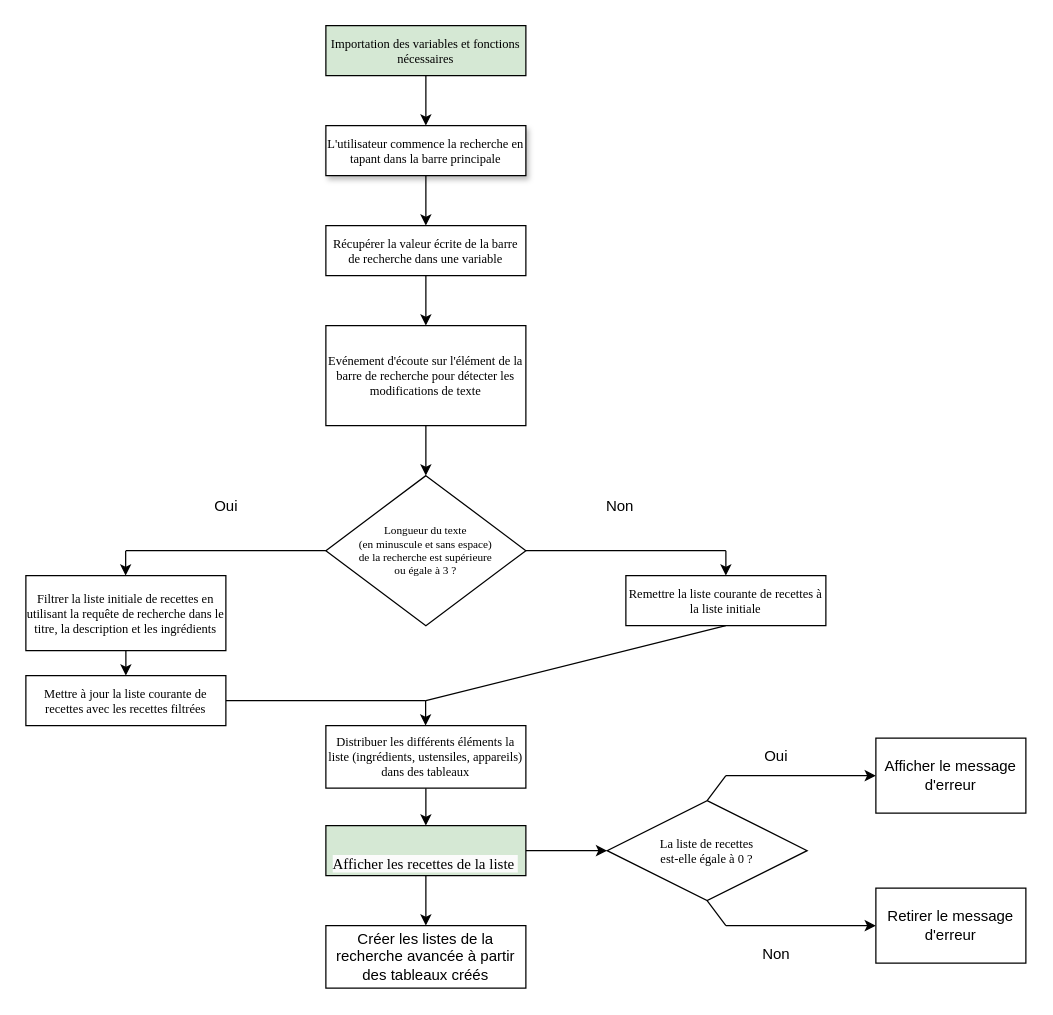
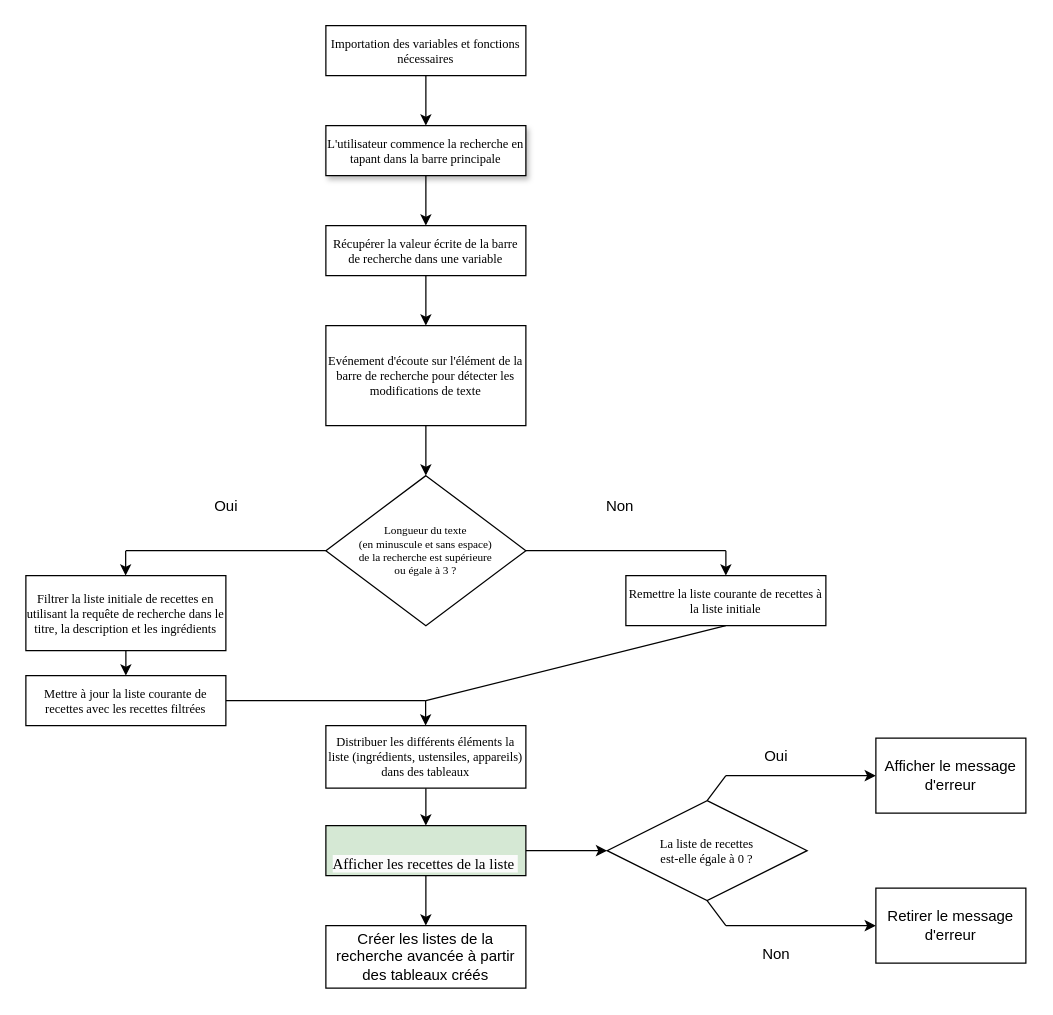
(426, 51) -> (426, 51)
